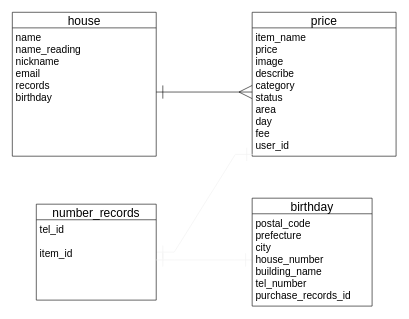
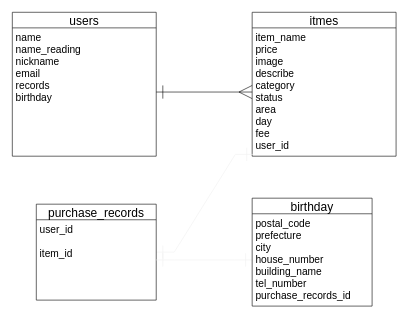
(84, 21) -> (84, 21)
(324, 21) -> (324, 21)
(96, 213) -> (96, 213)
(54, 230) -> (58, 230)
